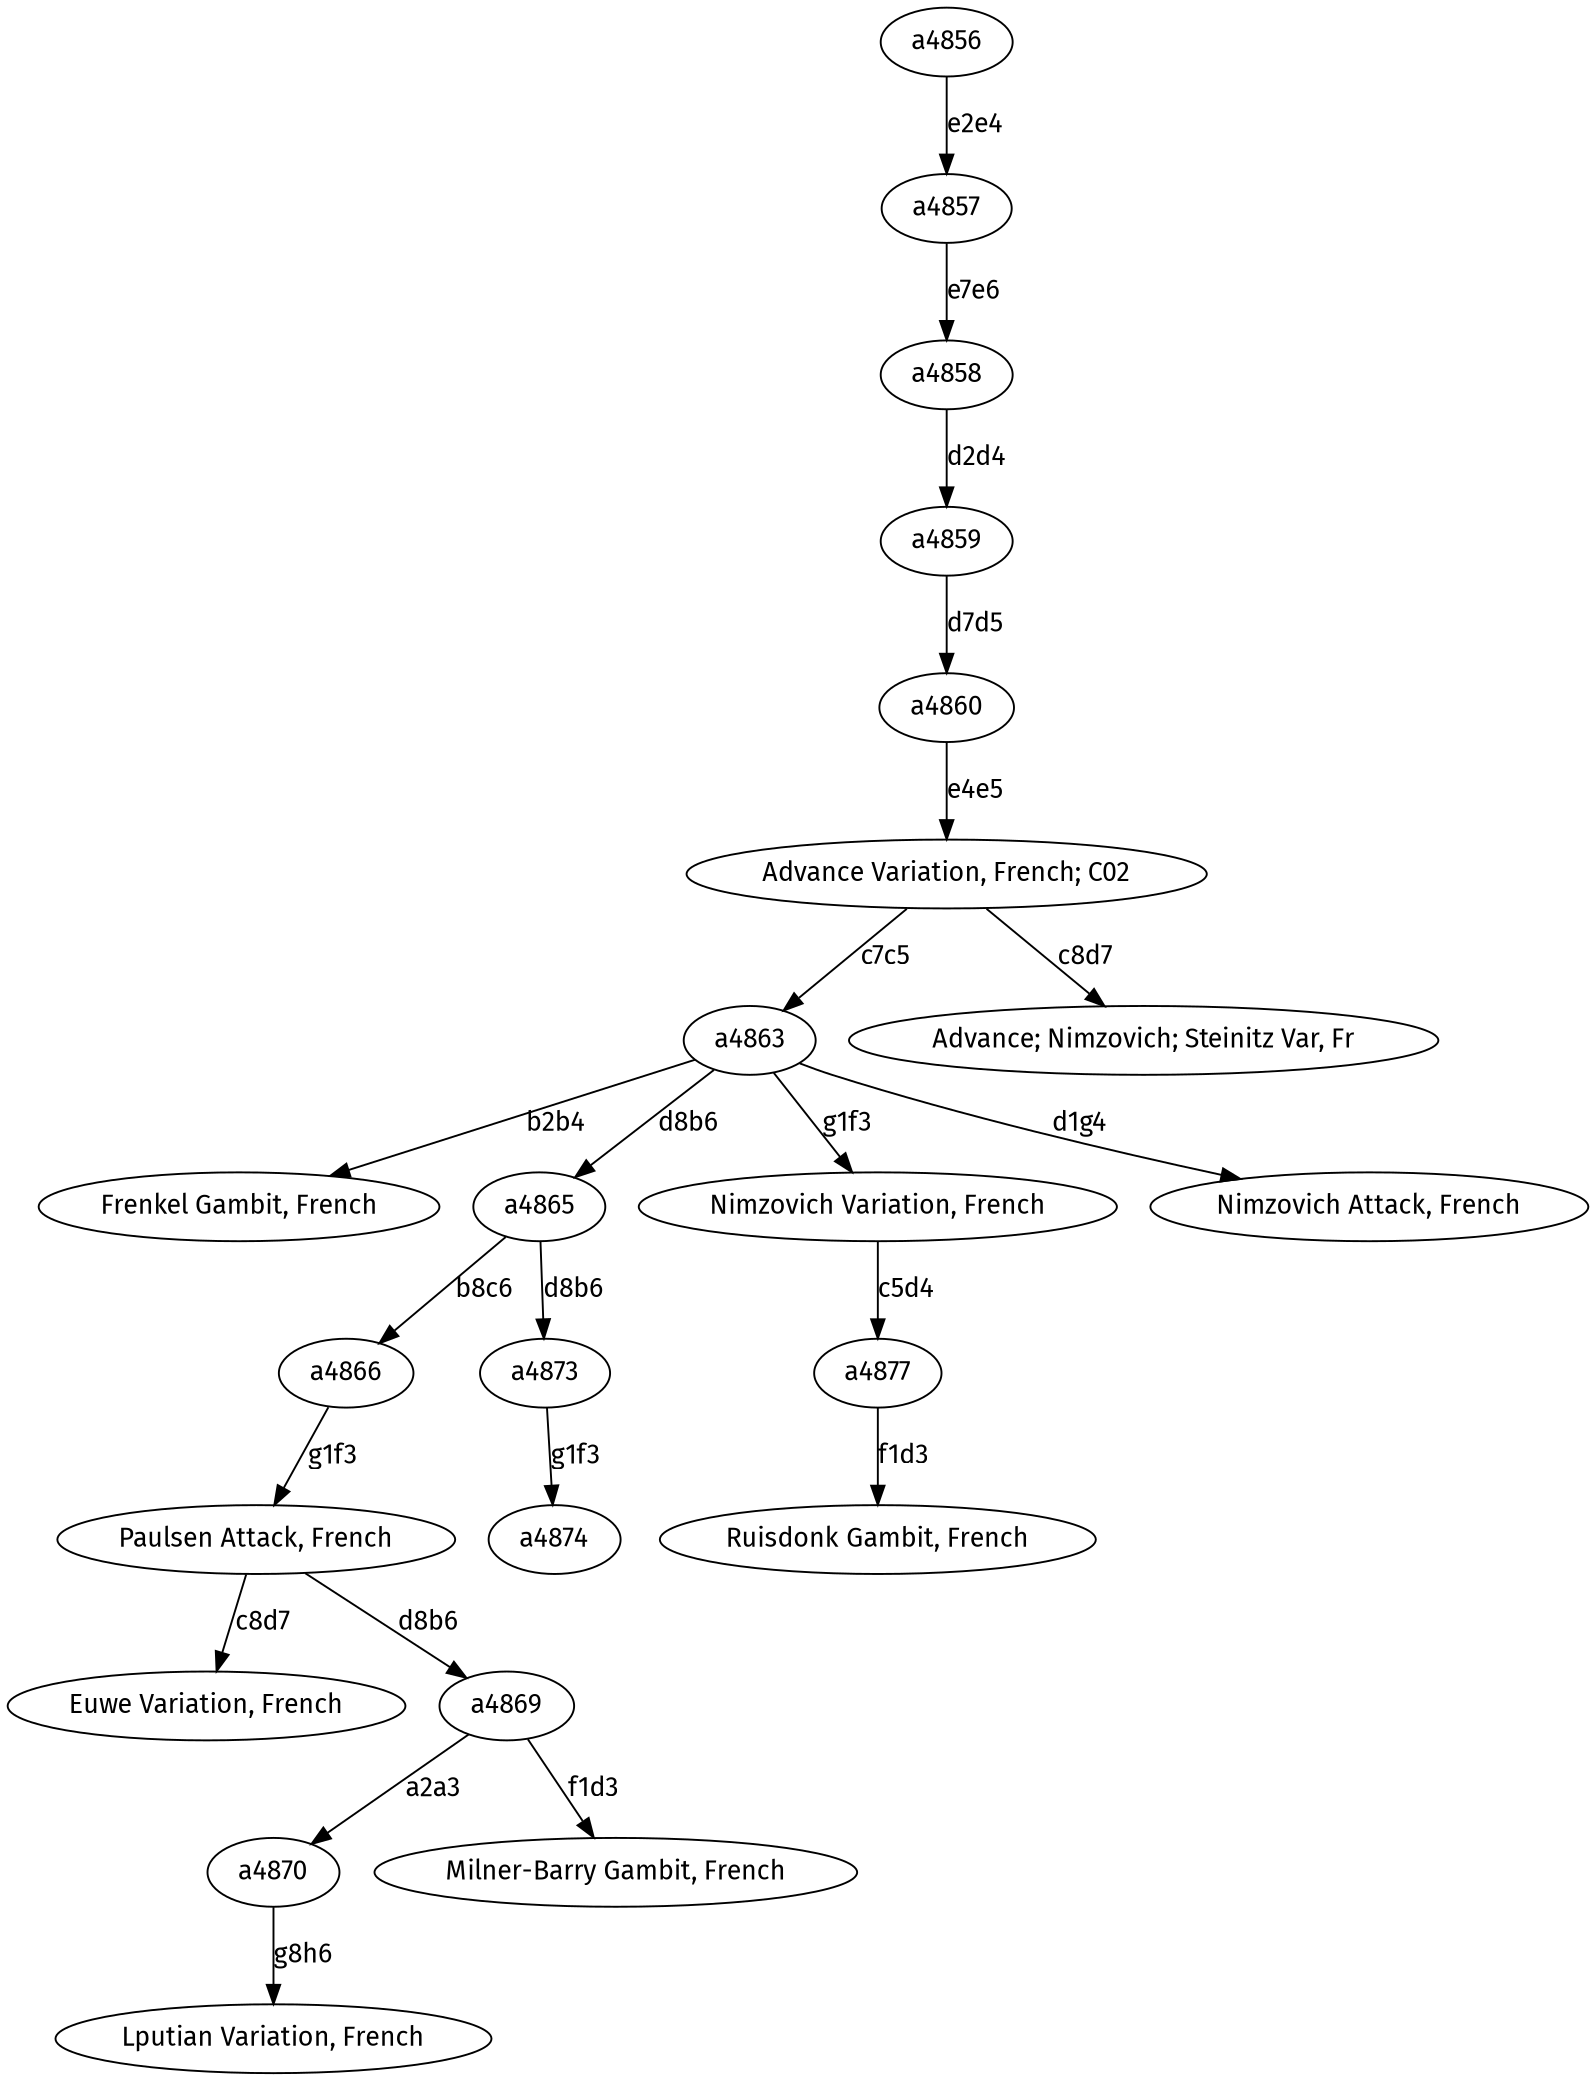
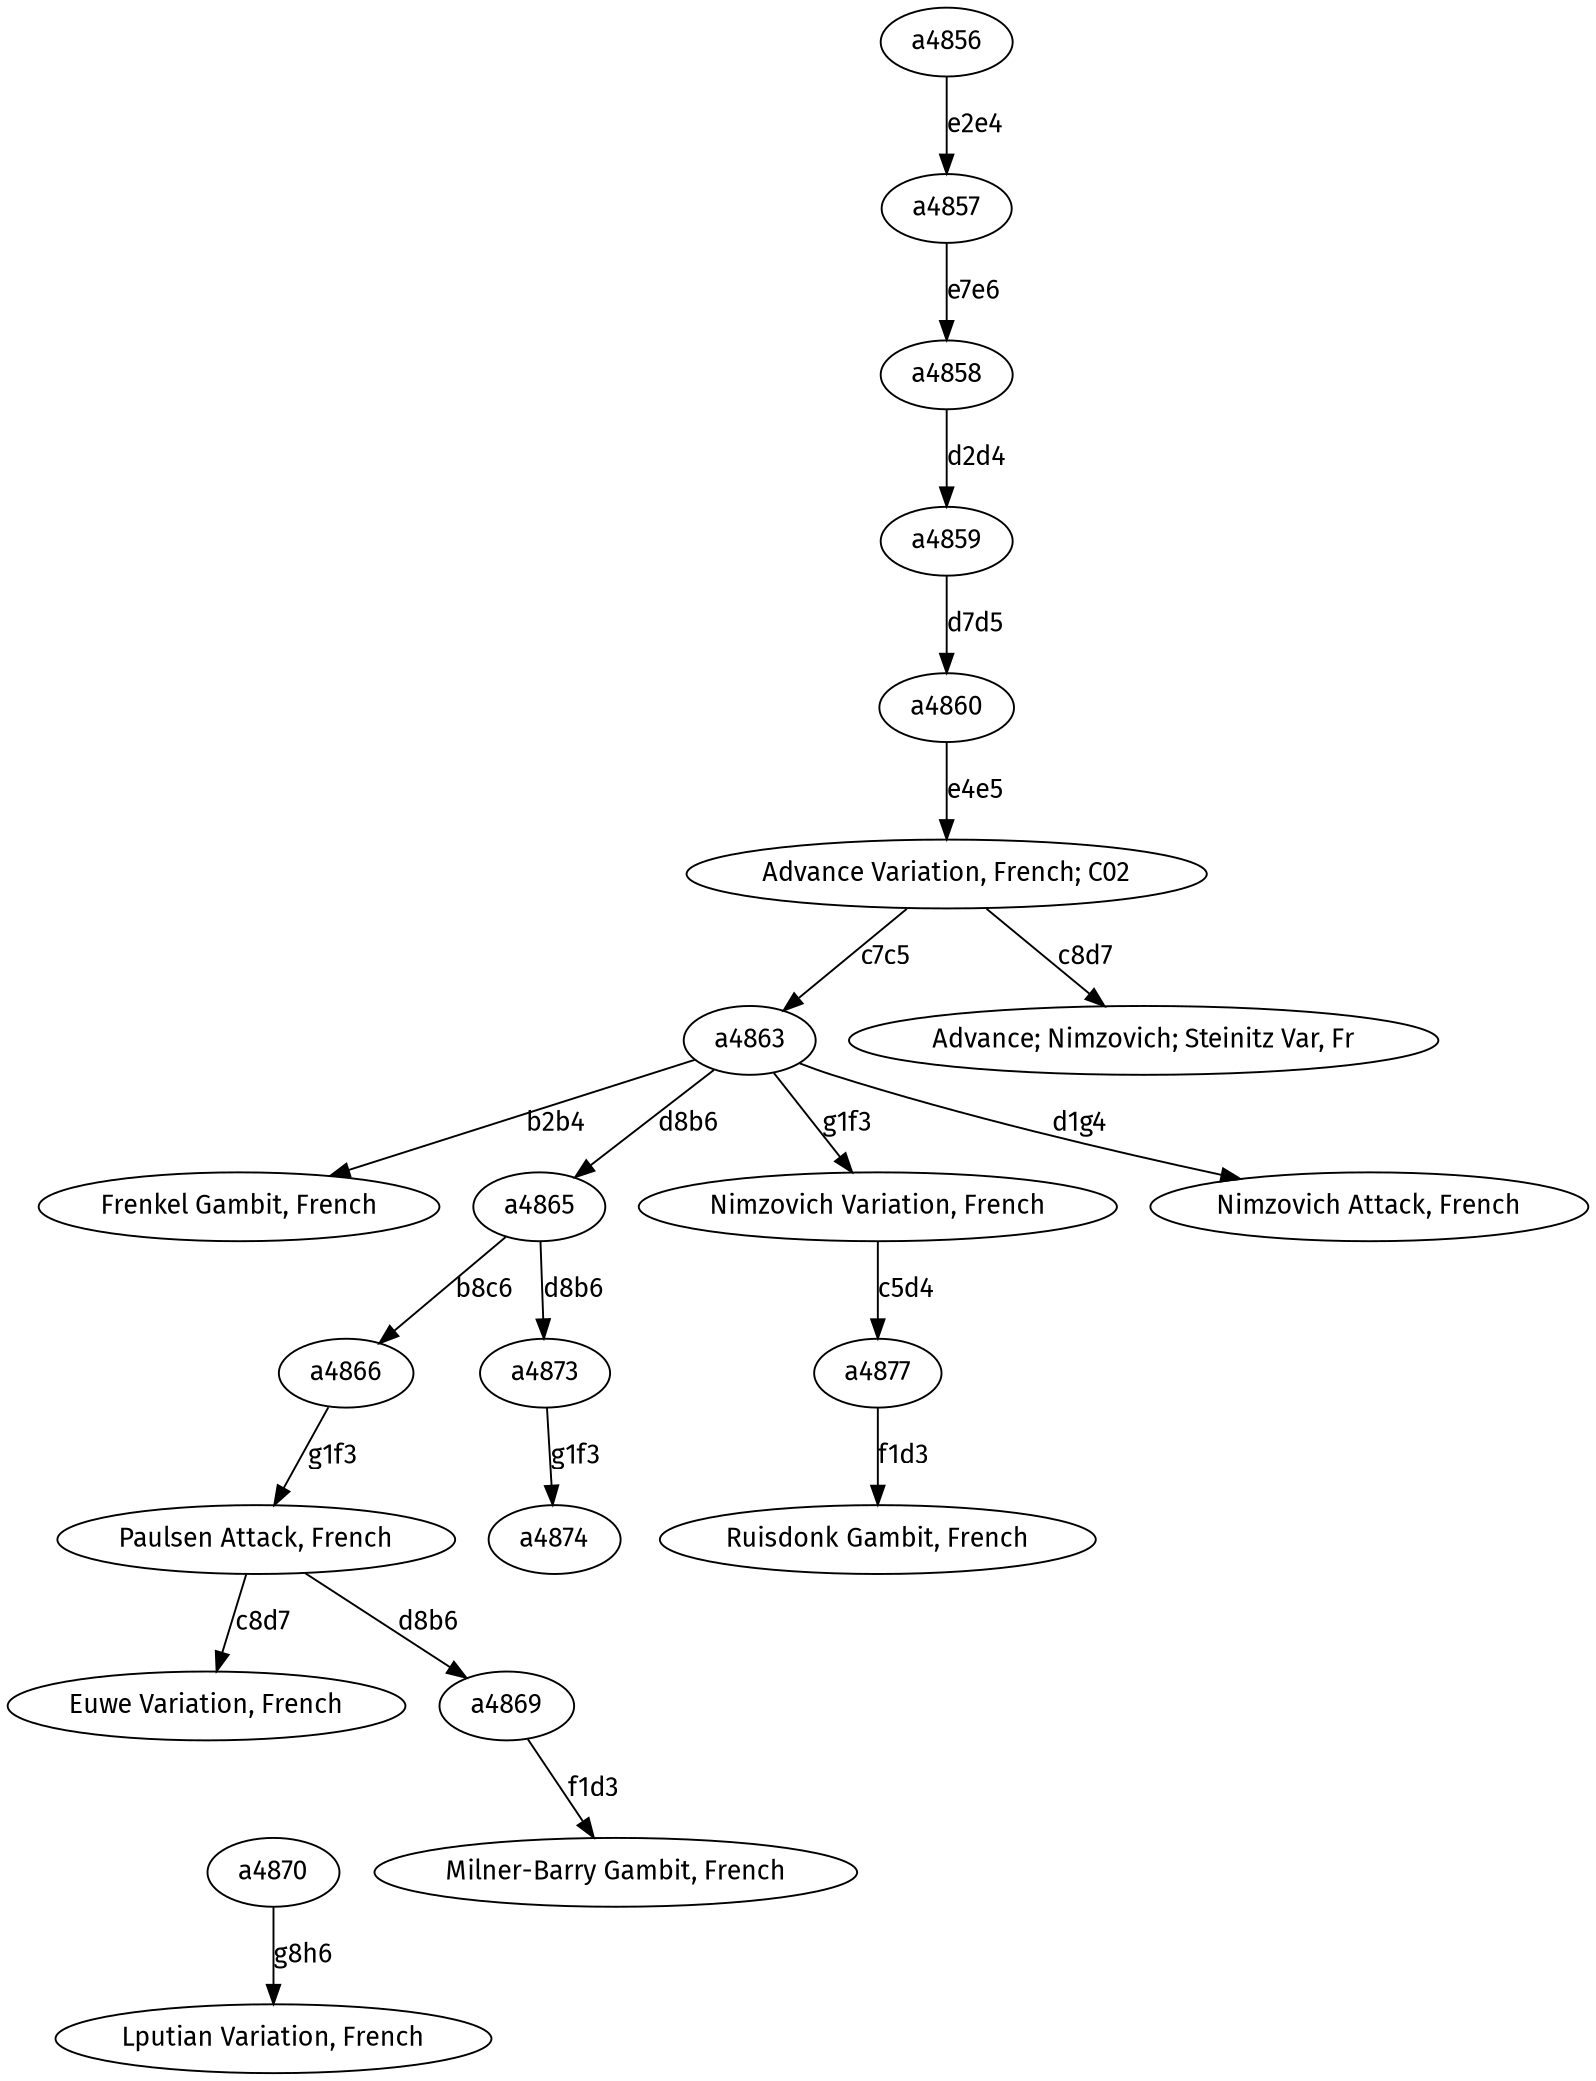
(398, 1784) -> none
